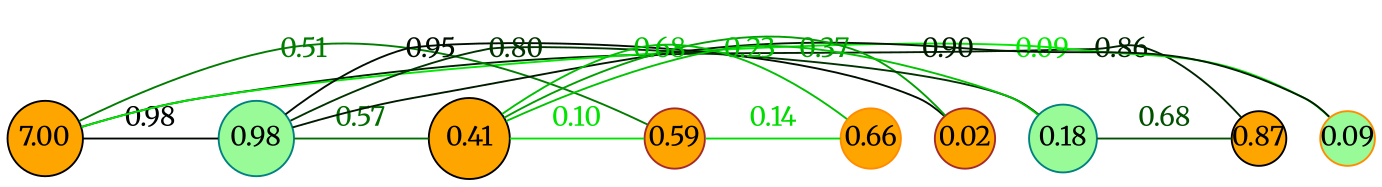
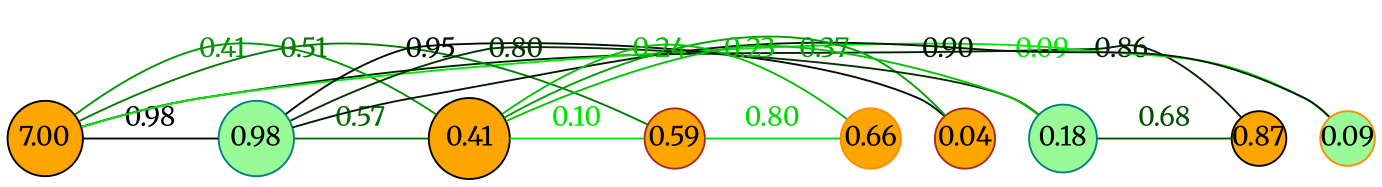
none -> (245, 44)
(660, 50) -> (660, 50)
(773, 119) -> (773, 119)
(965, 139) -> (965, 139)
